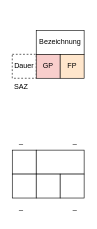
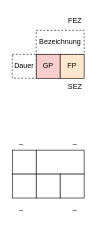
none -> (75, 21)
(60, 42) -> (60, 42)
(21, 87) -> none
none -> (75, 87)
